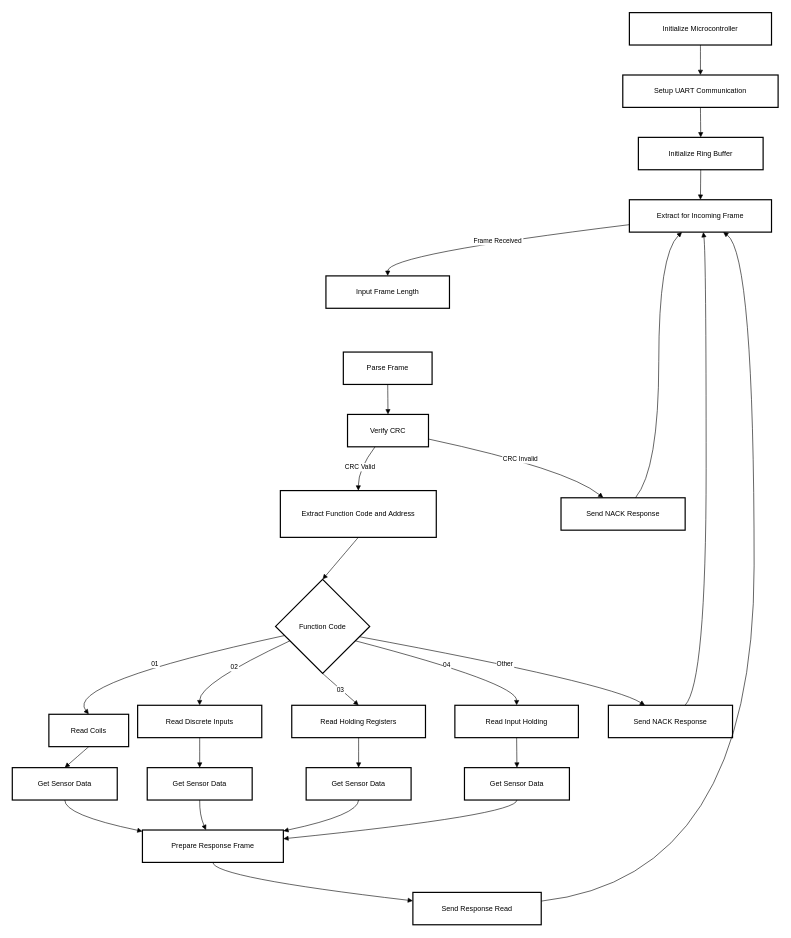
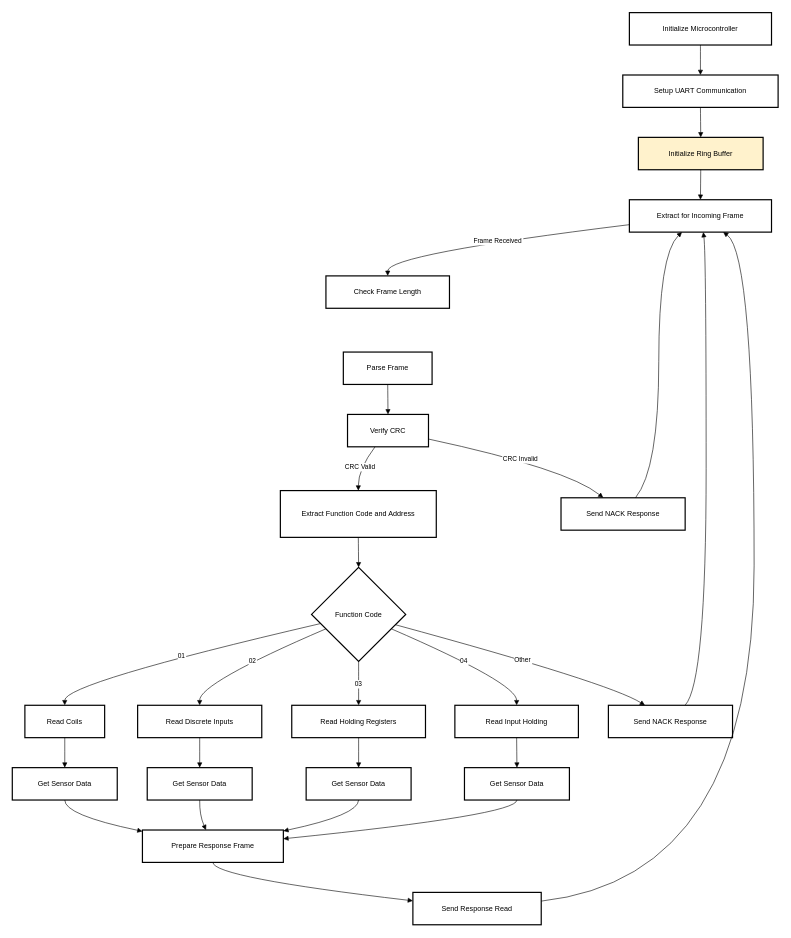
(701, 153) -> (701, 153)
(388, 292) -> (388, 292)
(323, 626) -> (359, 614)
(89, 731) -> (65, 722)
